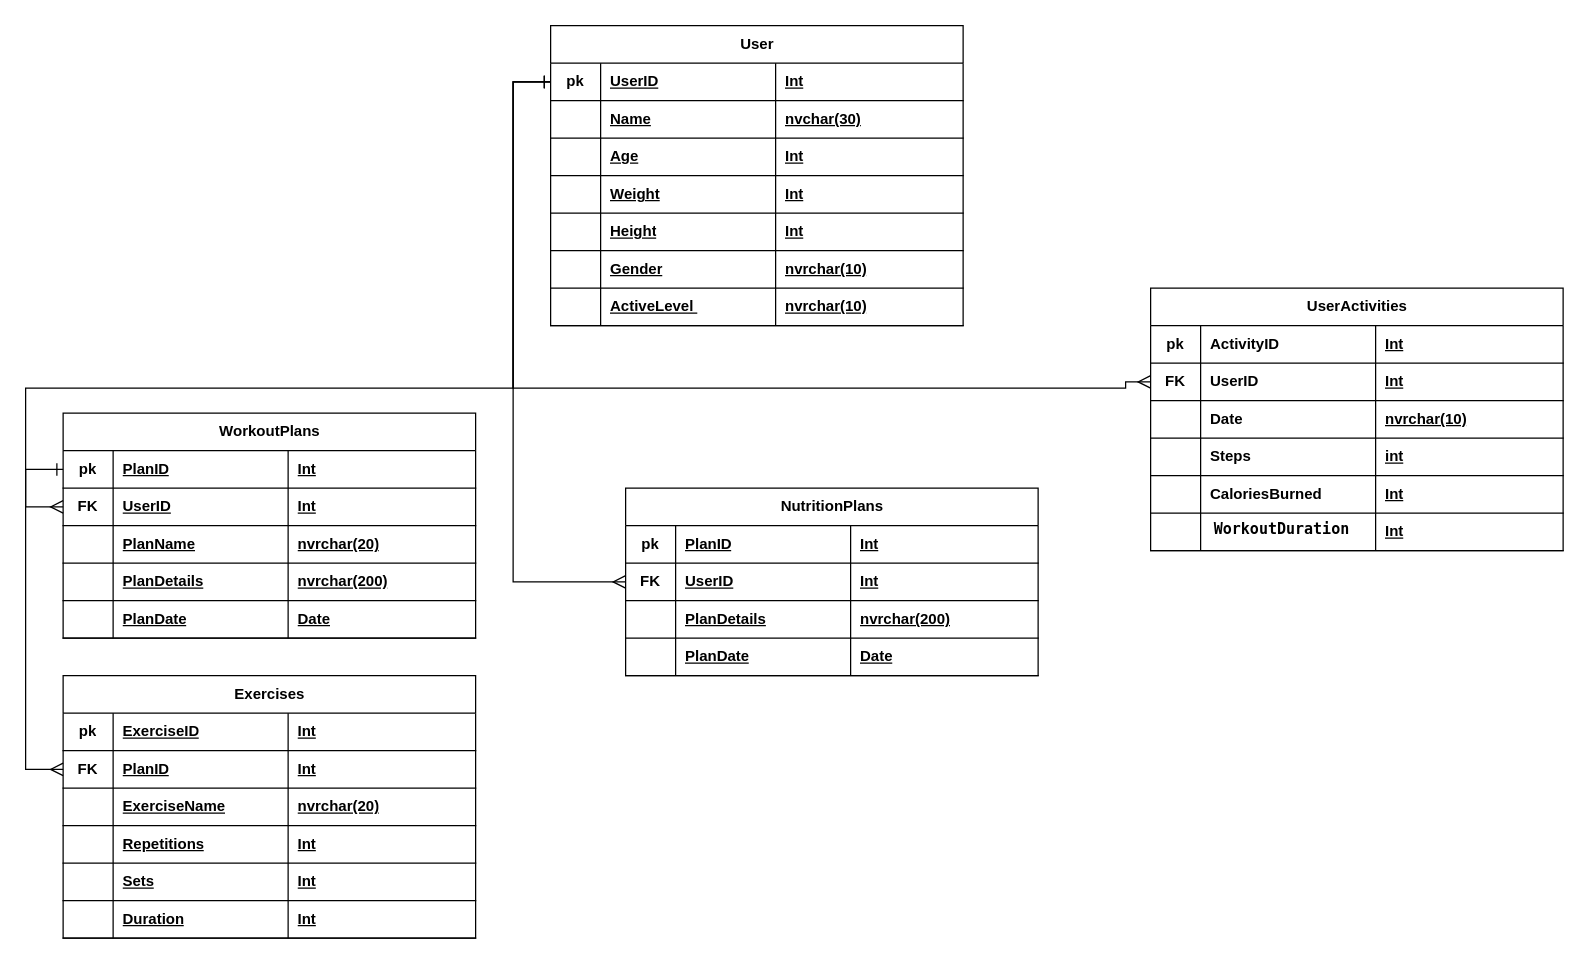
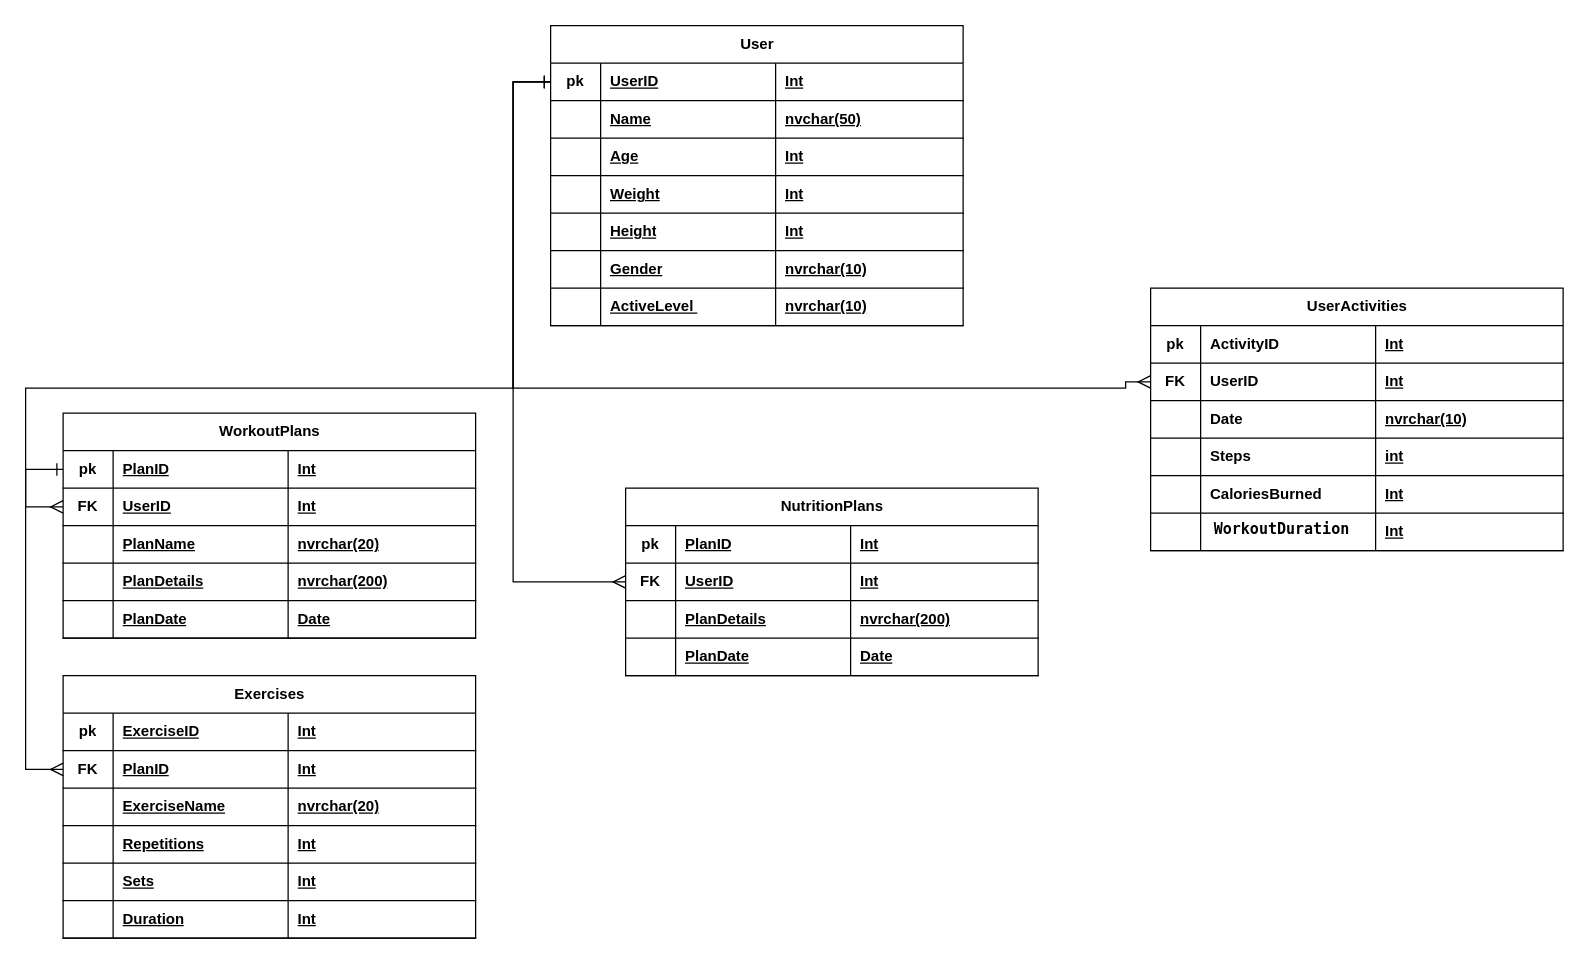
(828, 119) -> (828, 119)
